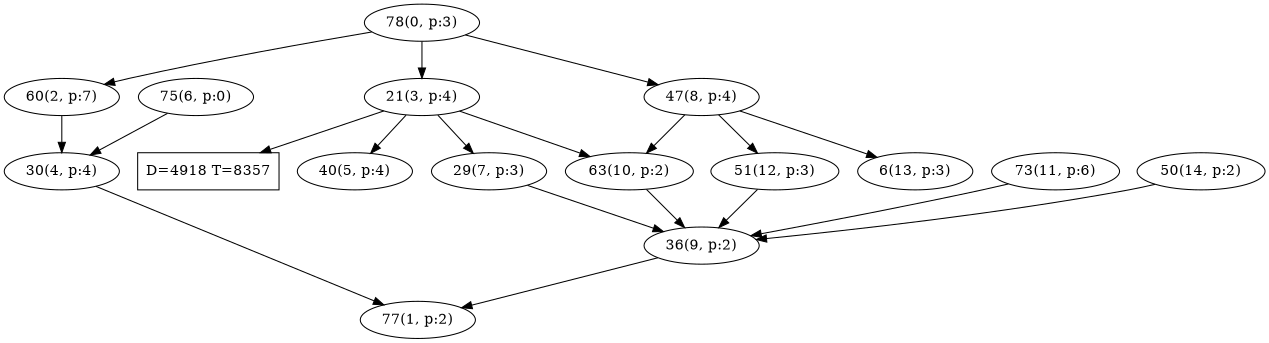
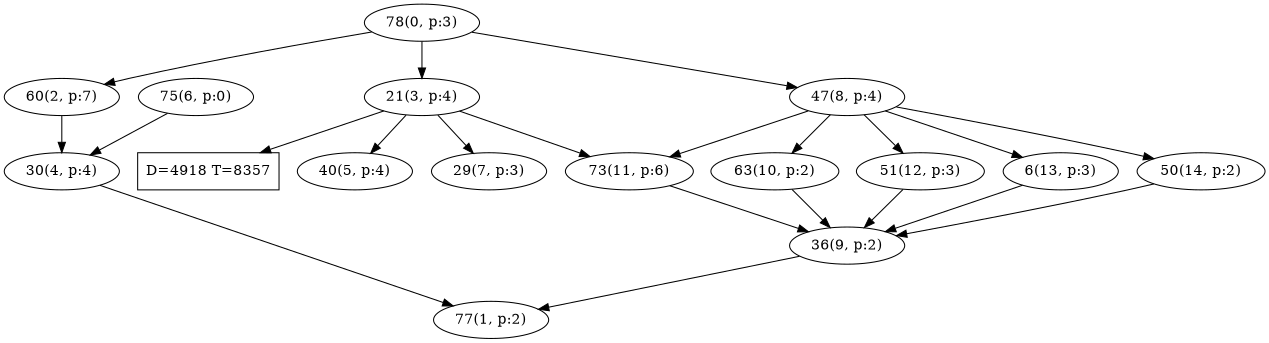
none -> (1020, 131)
(520, 132) -> (520, 132)
none -> (744, 132)
(591, 207) -> (959, 207)
